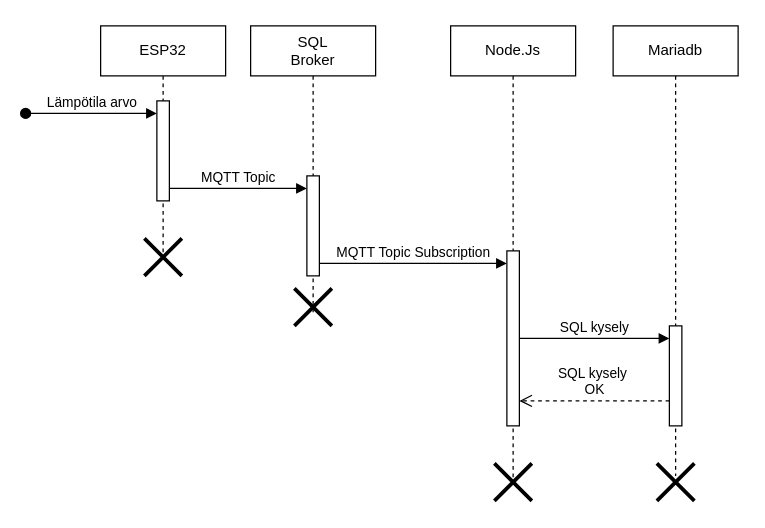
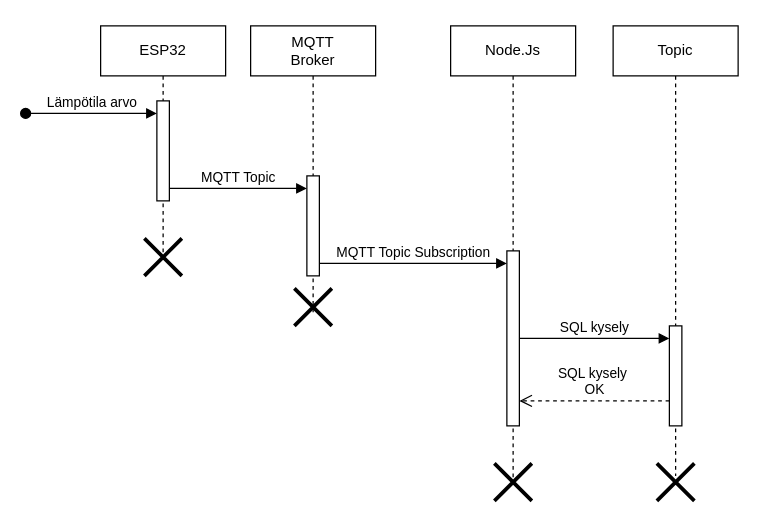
(313, 51) -> (313, 51)
(676, 51) -> (676, 51)
